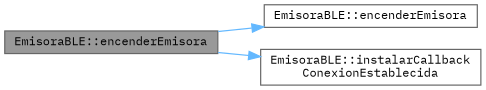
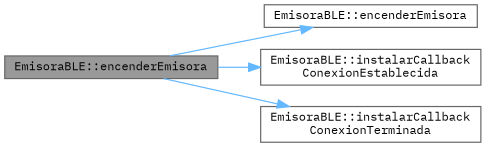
none -> (371, 124)
